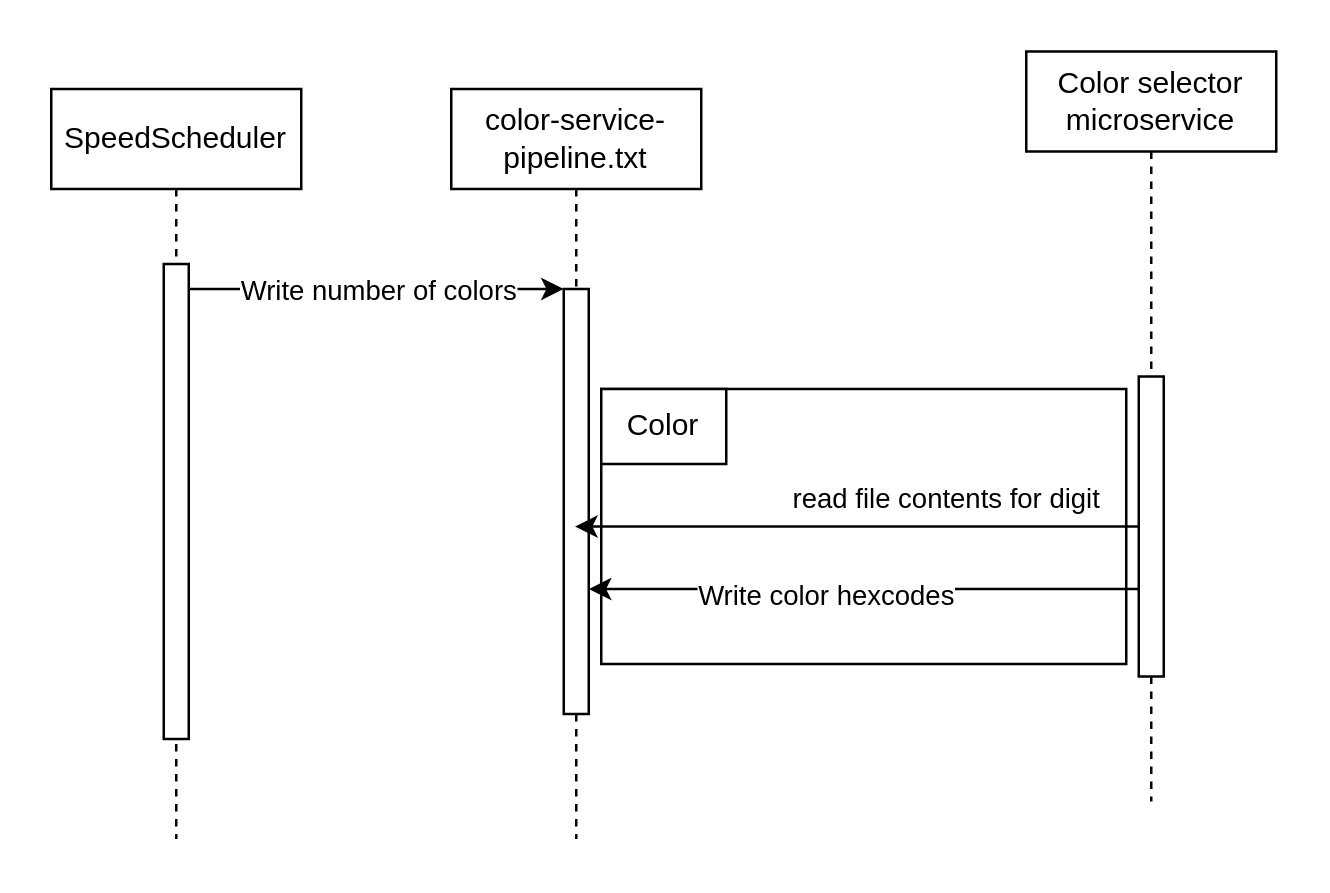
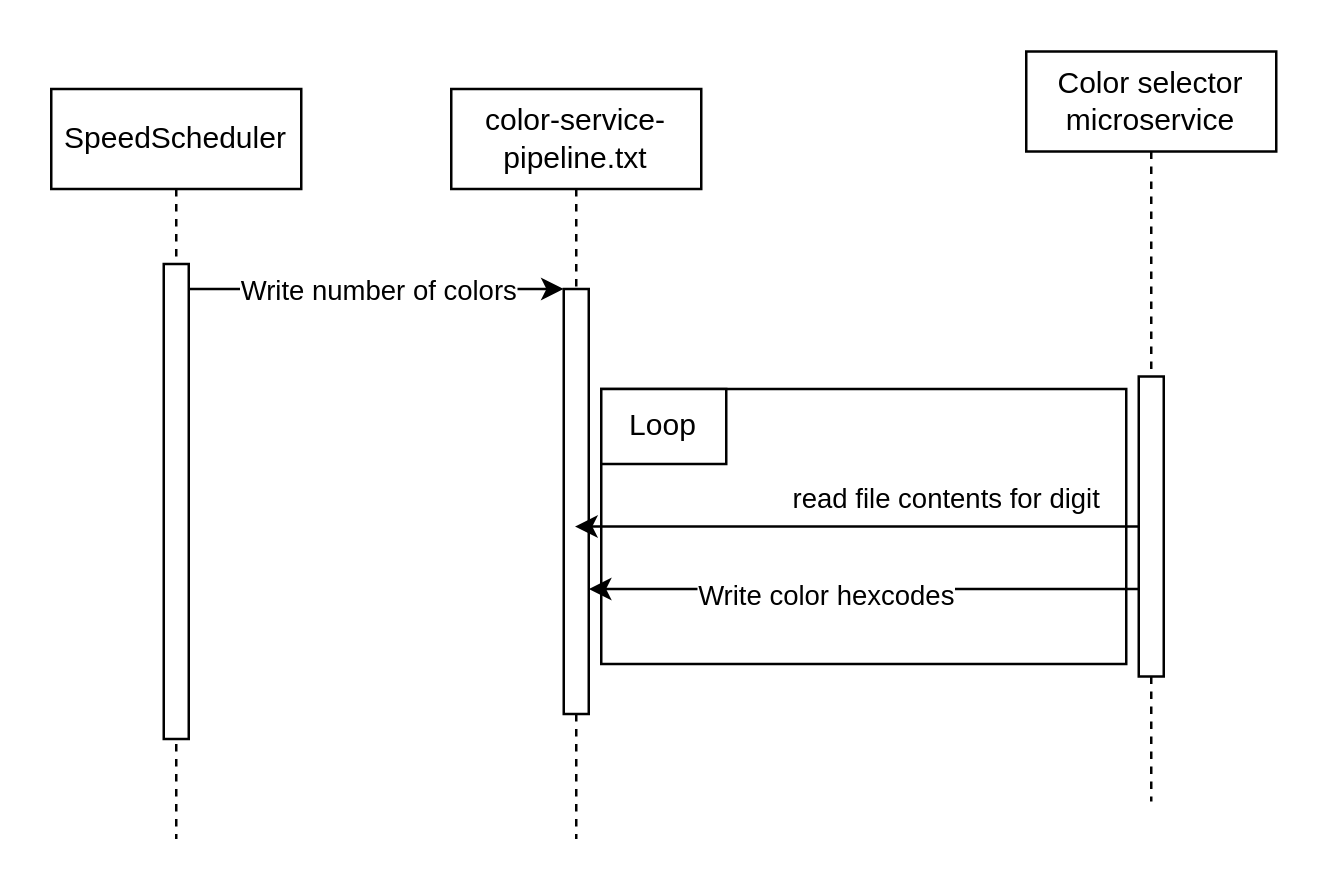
(664, 426) -> (664, 426)
